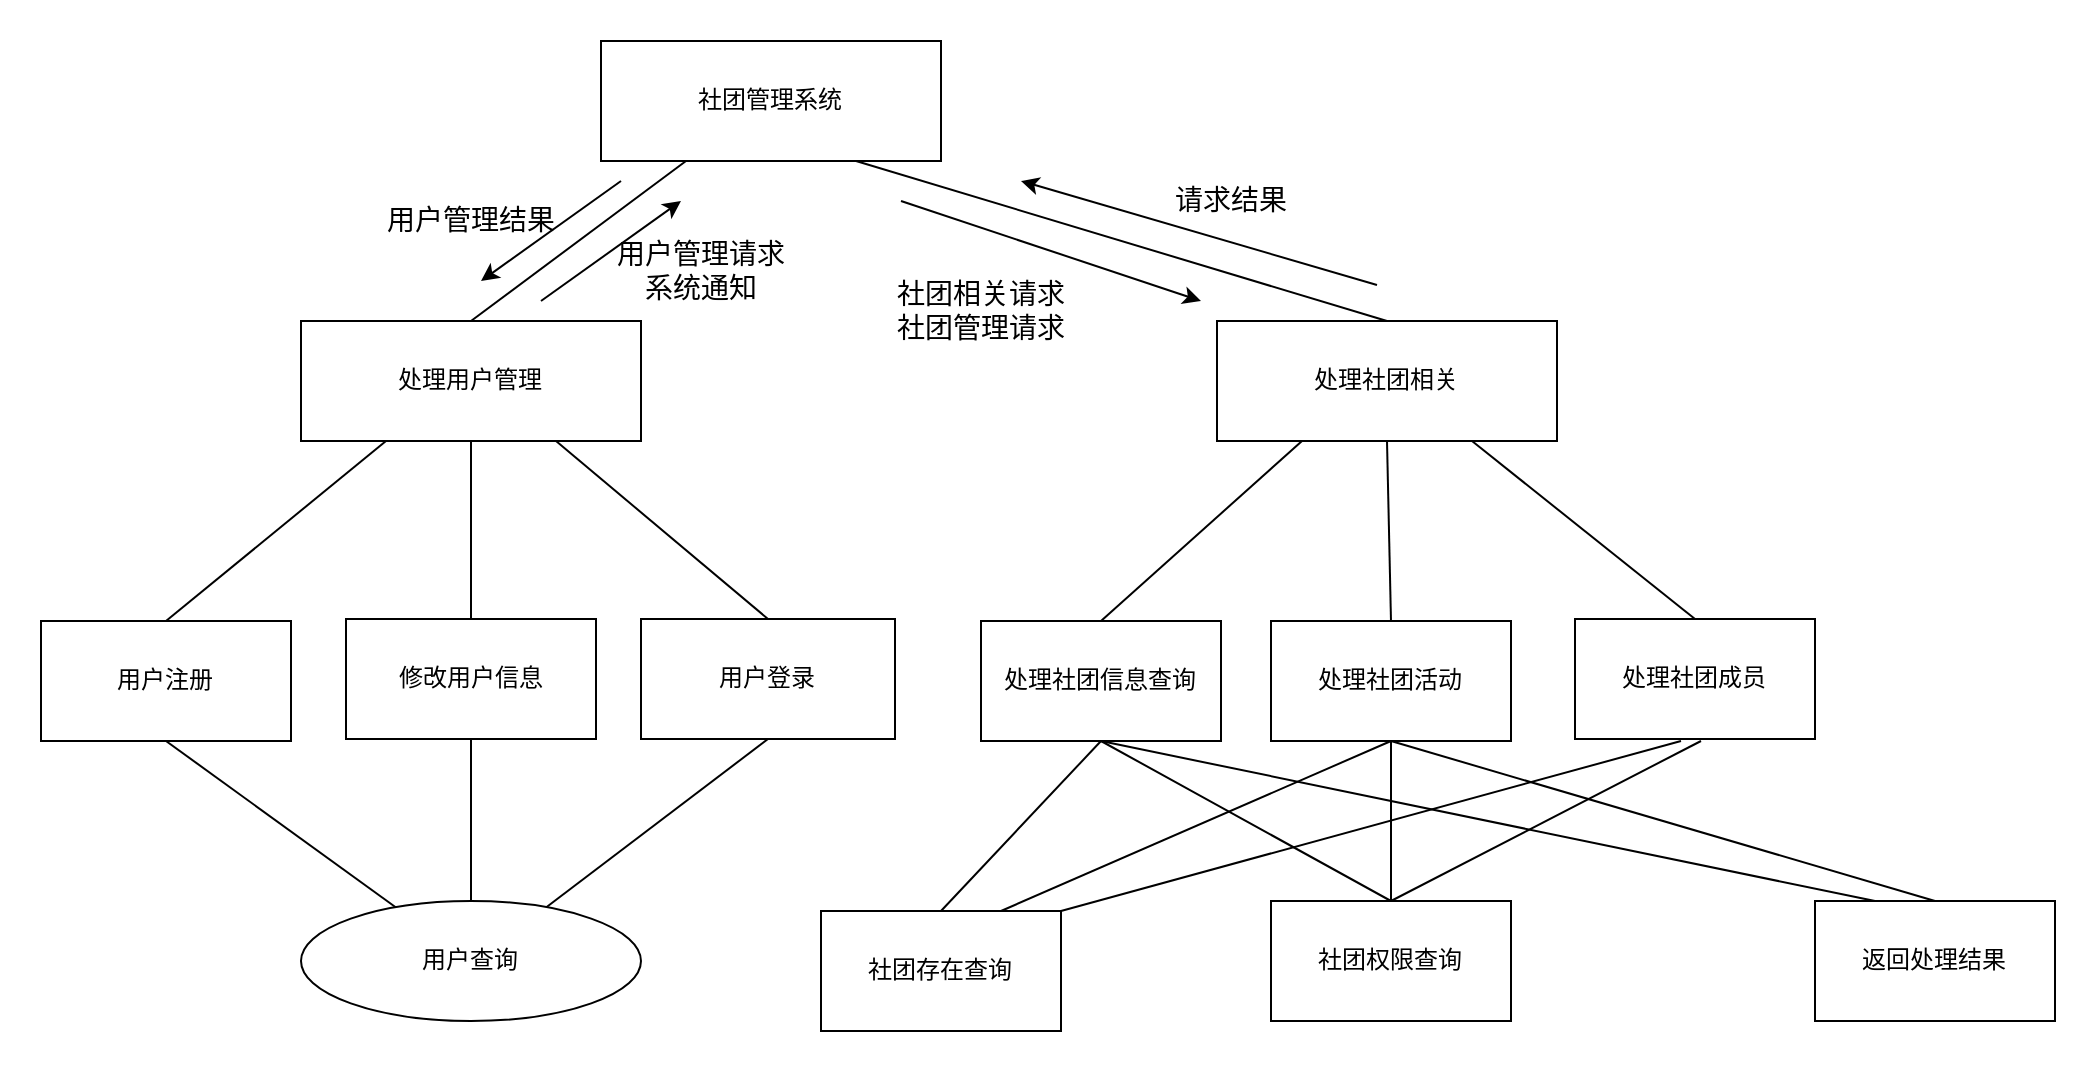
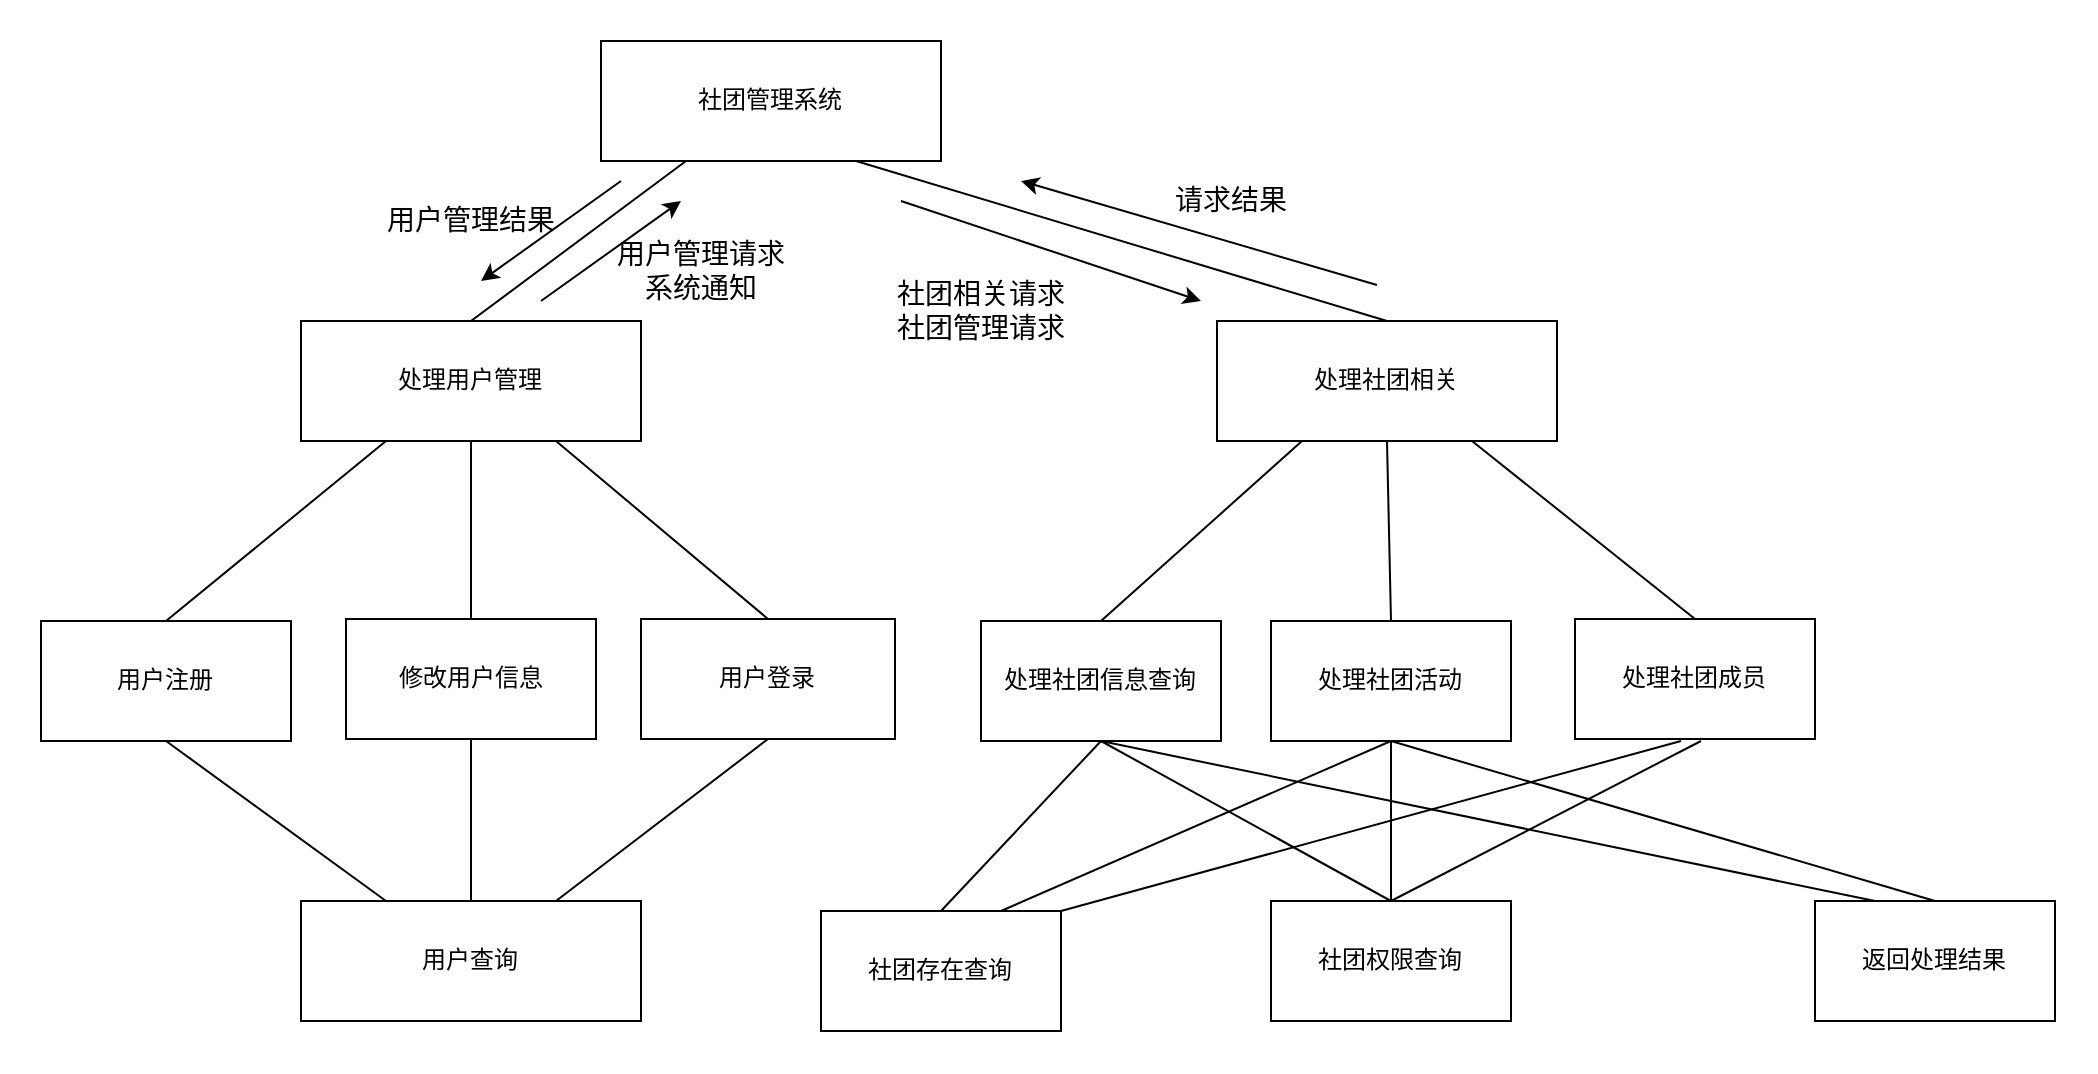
(471, 961) -> (471, 961)
